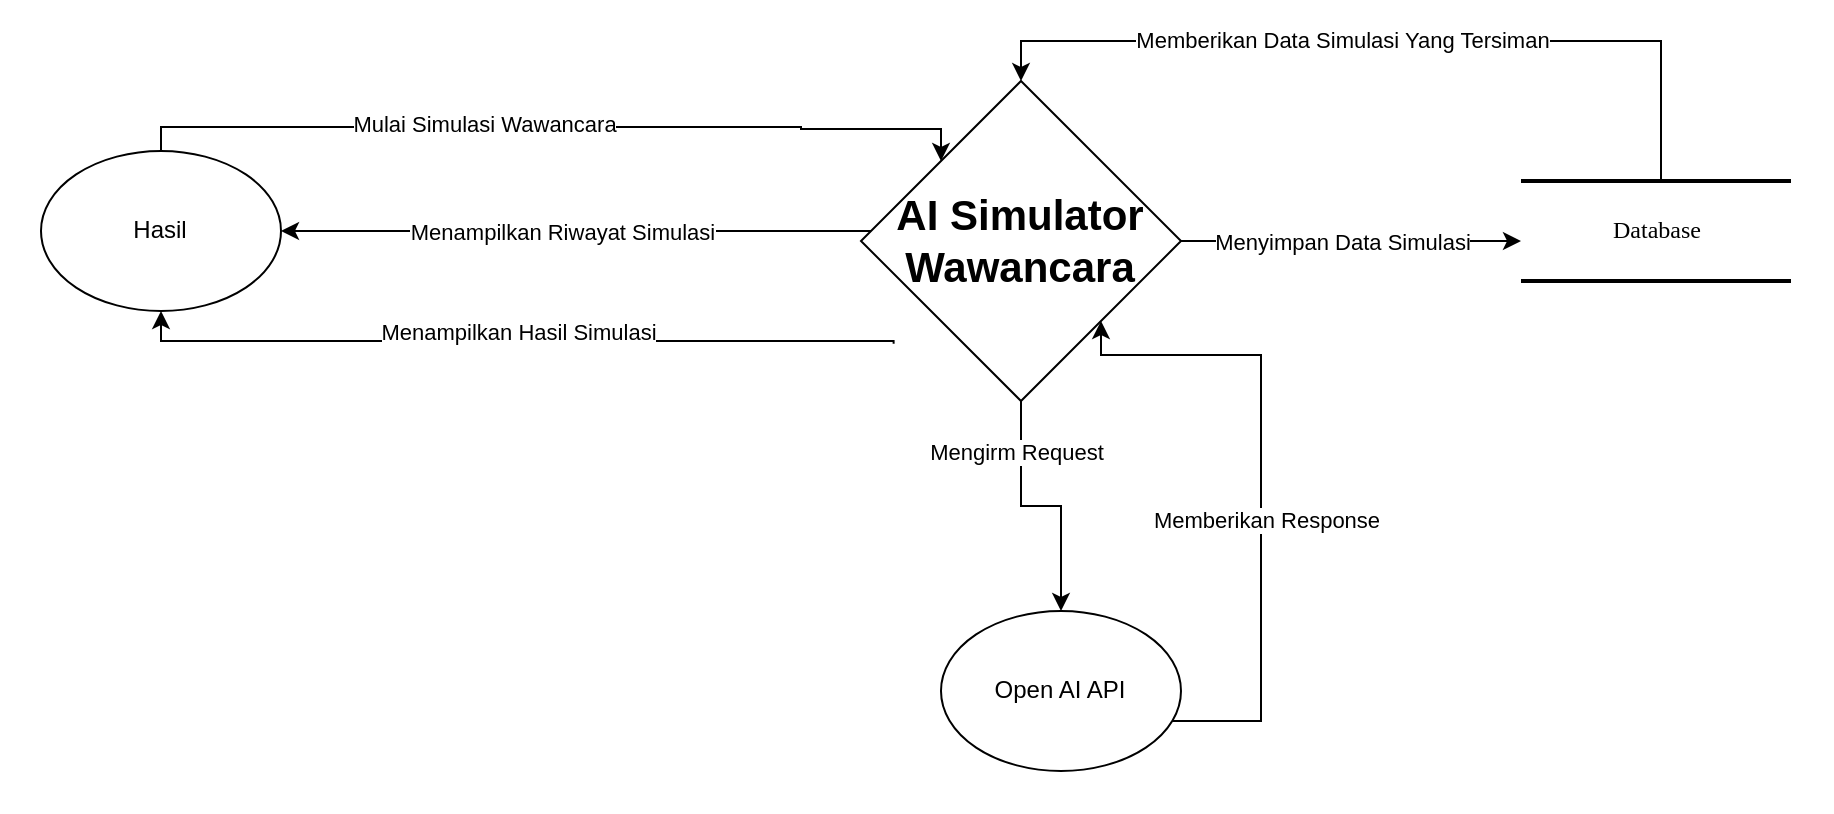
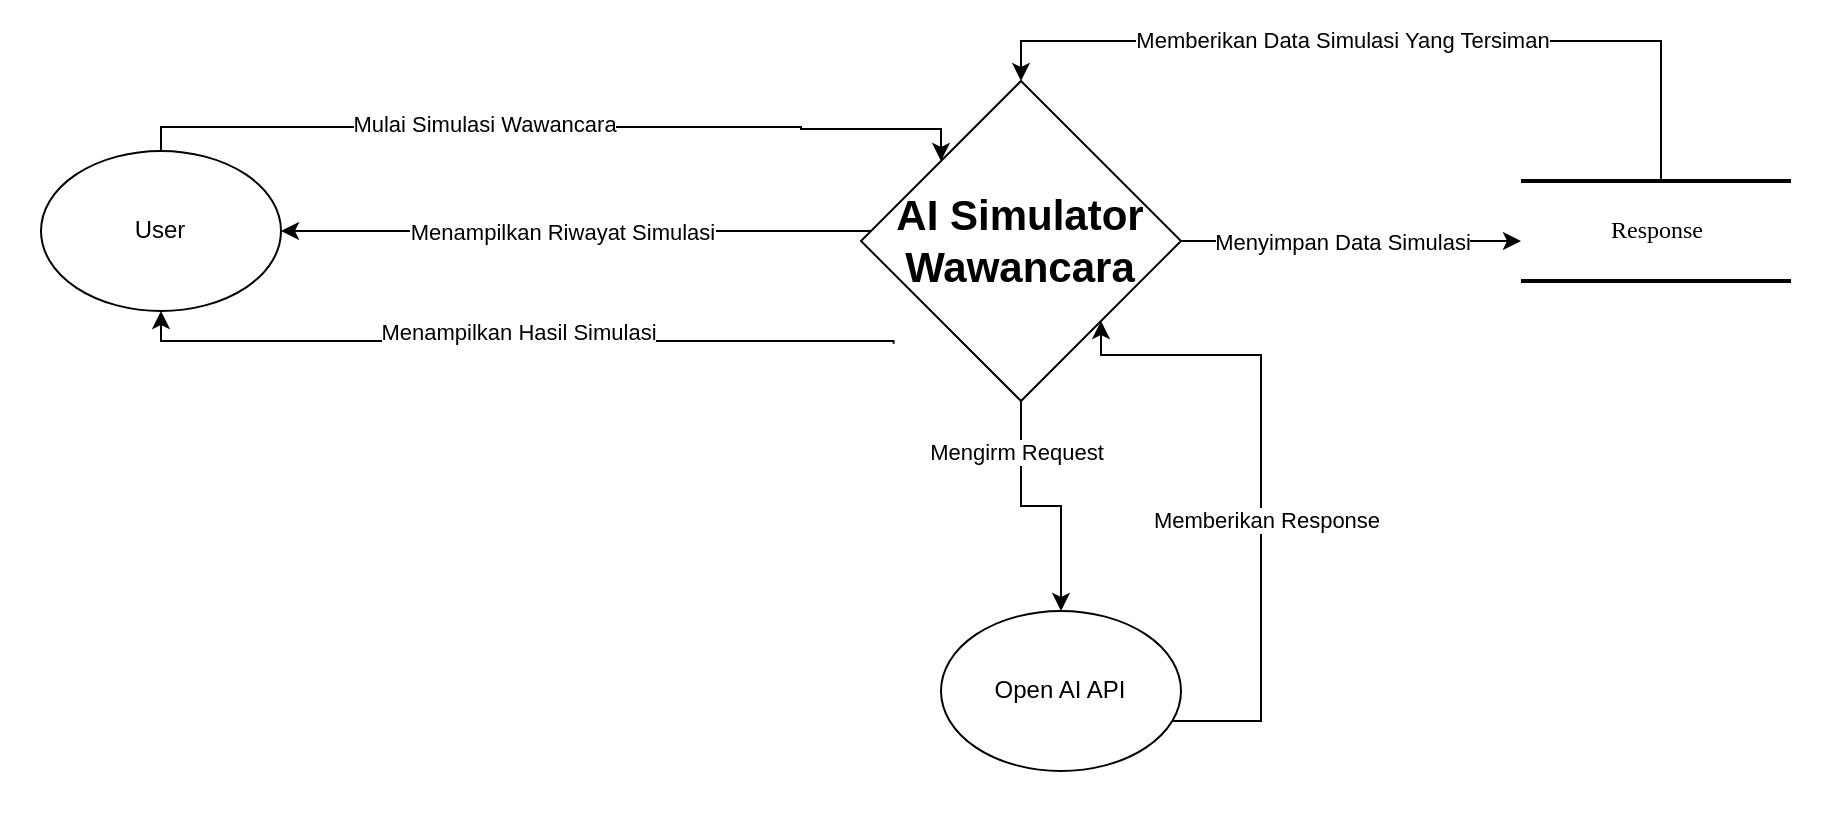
(161, 231) -> (161, 231)
(1658, 231) -> (1658, 231)
